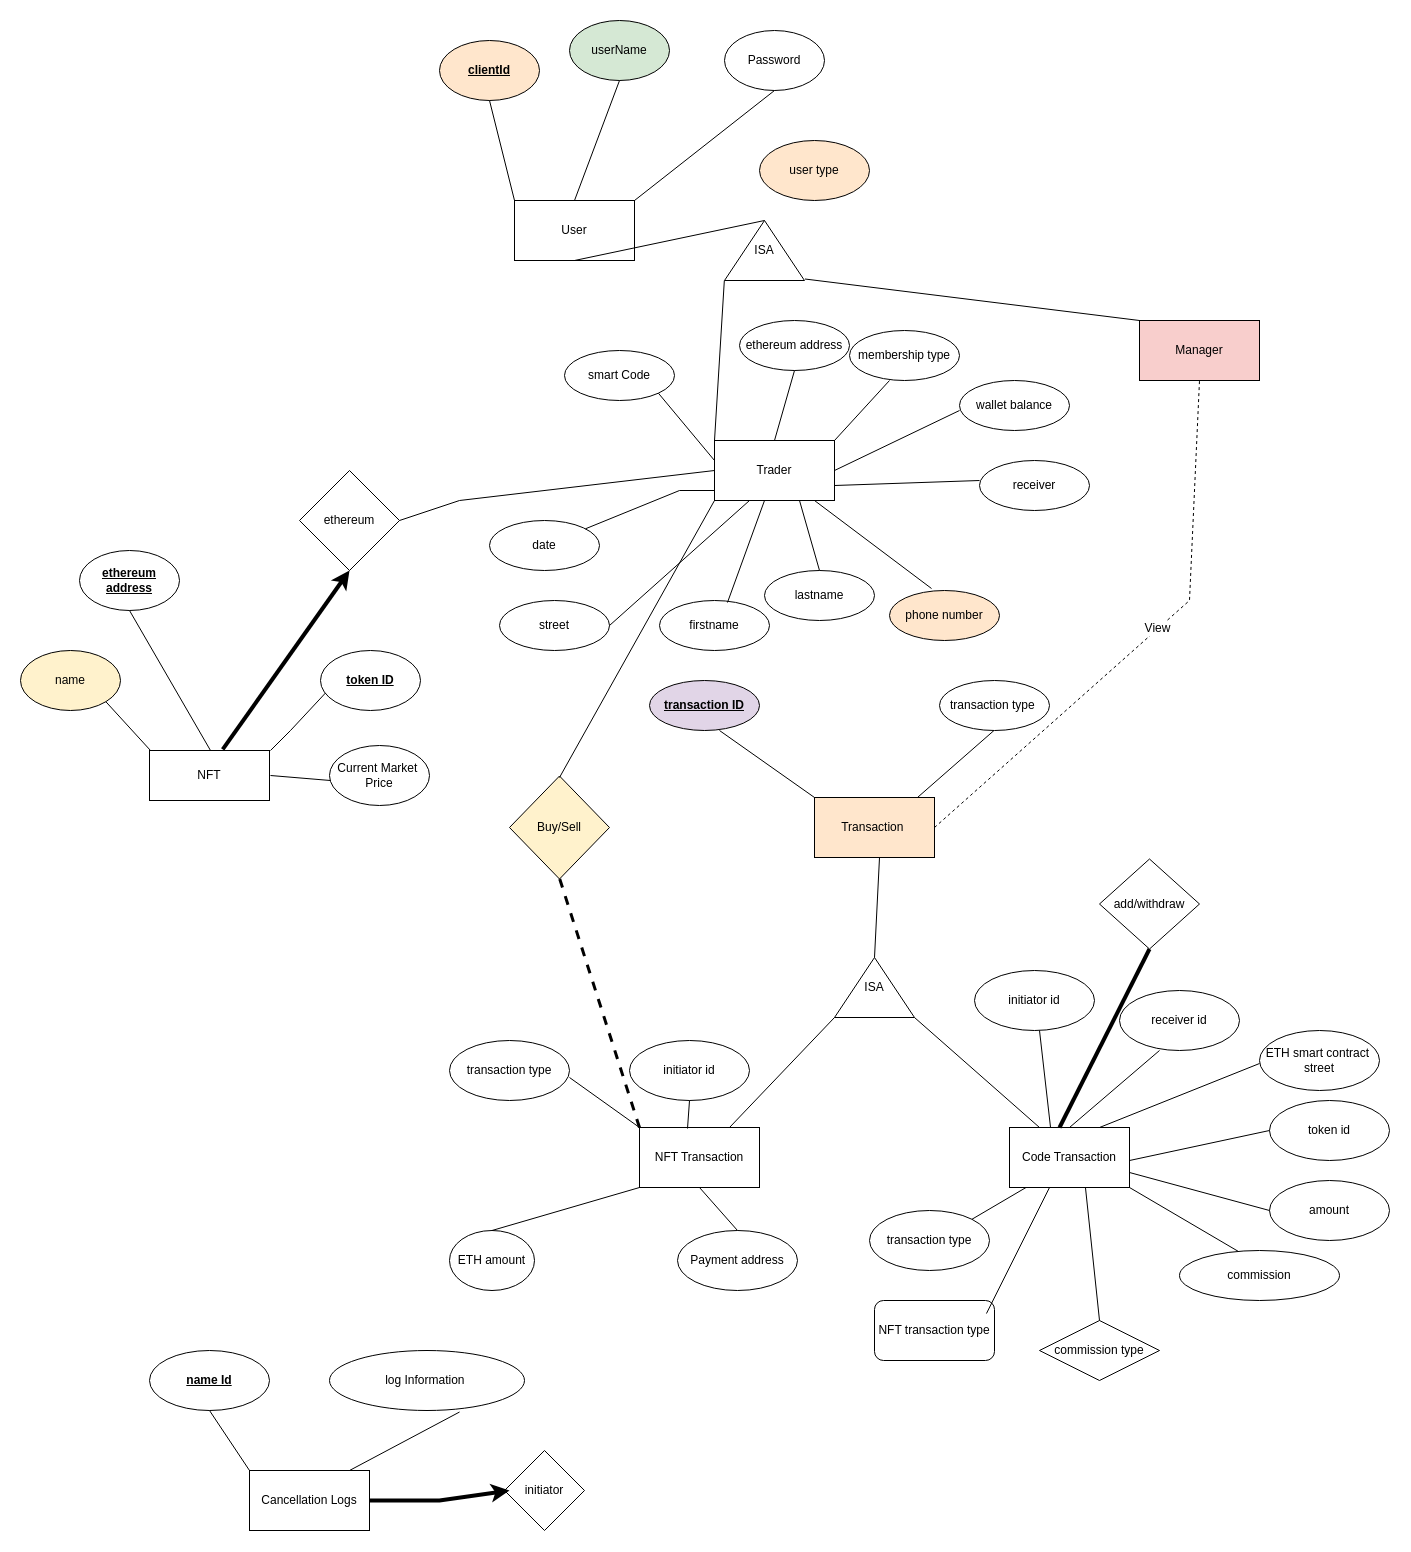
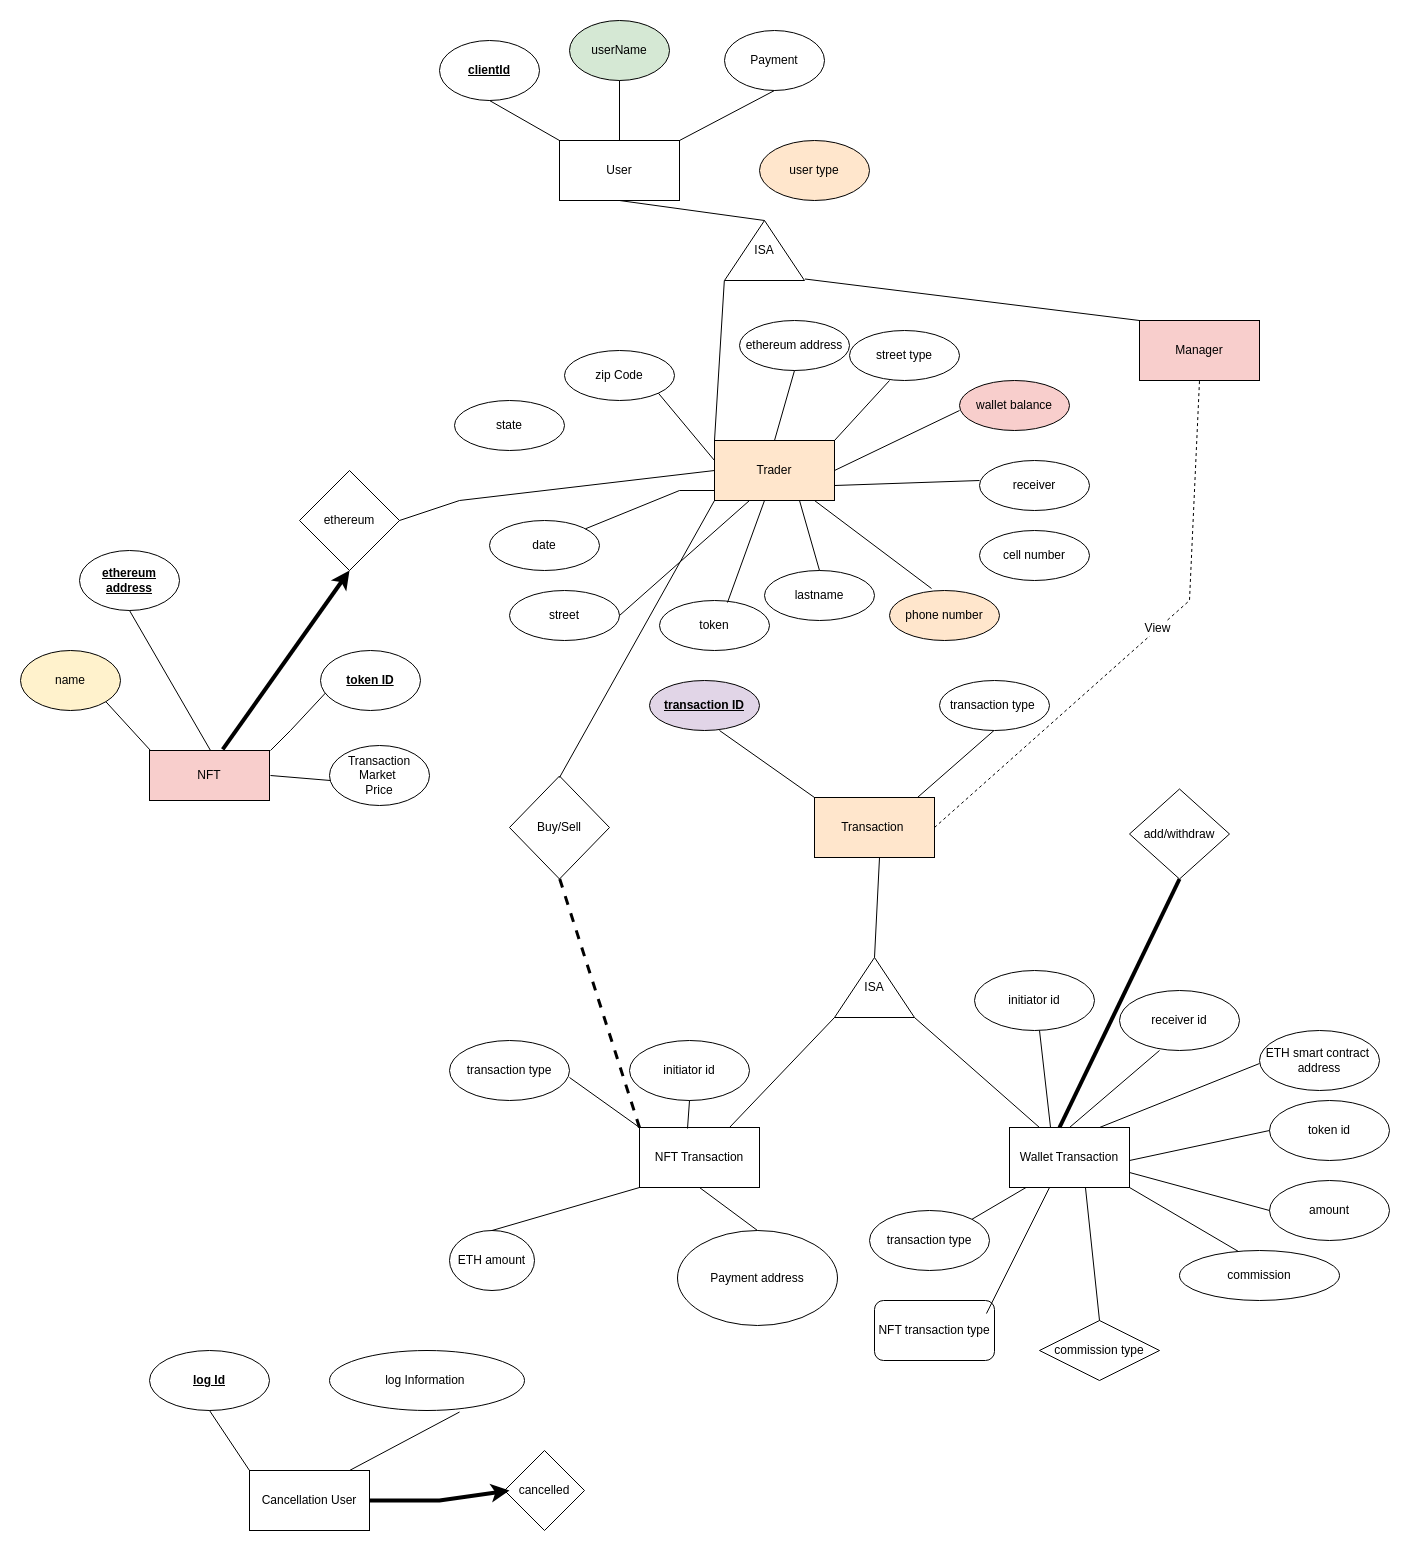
(775, 61) -> (775, 61)
(490, 71) -> (490, 71)
(575, 231) -> (620, 171)
(905, 356) -> (905, 356)
(620, 376) -> (620, 376)
(1015, 406) -> (1015, 406)
none -> (510, 426)
(775, 471) -> (775, 471)
none -> (1035, 556)
(555, 626) -> (565, 616)
(715, 626) -> (715, 626)
(210, 776) -> (210, 776)
(380, 776) -> (380, 776)
(560, 828) -> (560, 828)
(1150, 904) -> (1180, 834)
(1320, 1061) -> (1320, 1061)
(1070, 1158) -> (1070, 1158)
(738, 1261) -> (758, 1278)
(210, 1381) -> (210, 1381)
(545, 1491) -> (545, 1491)
(310, 1501) -> (310, 1501)
